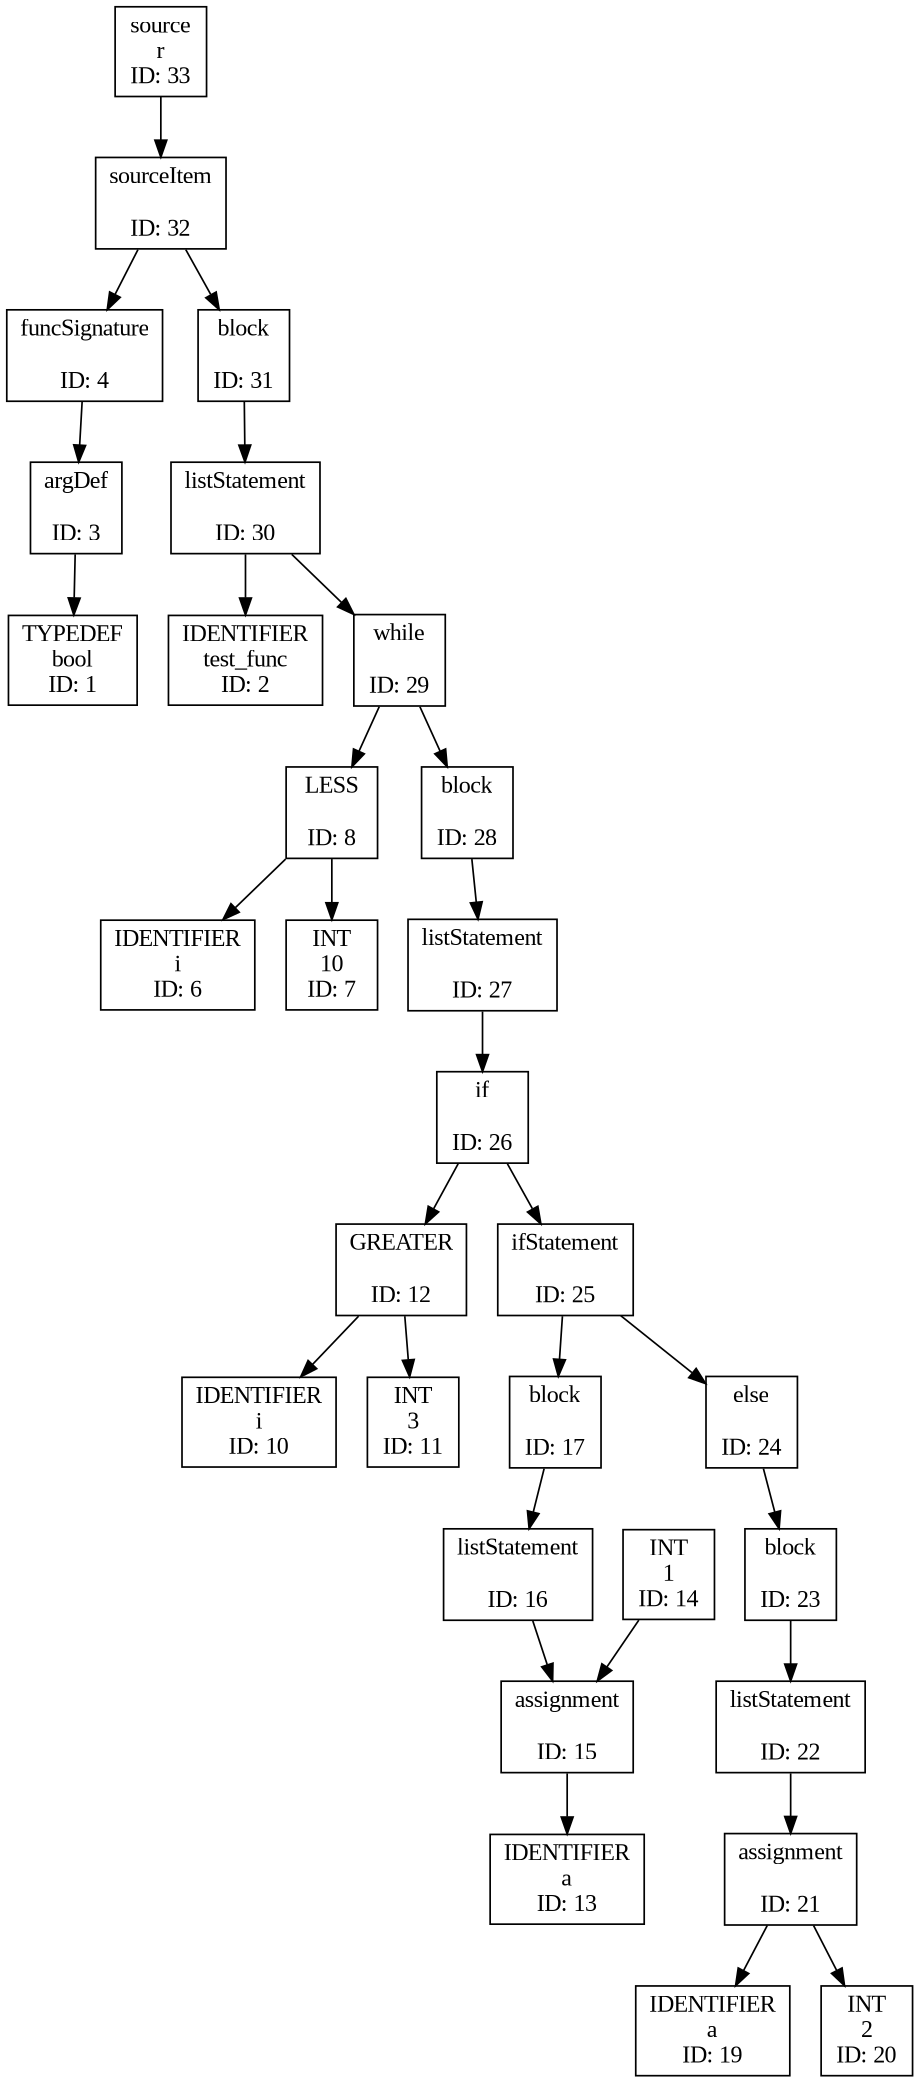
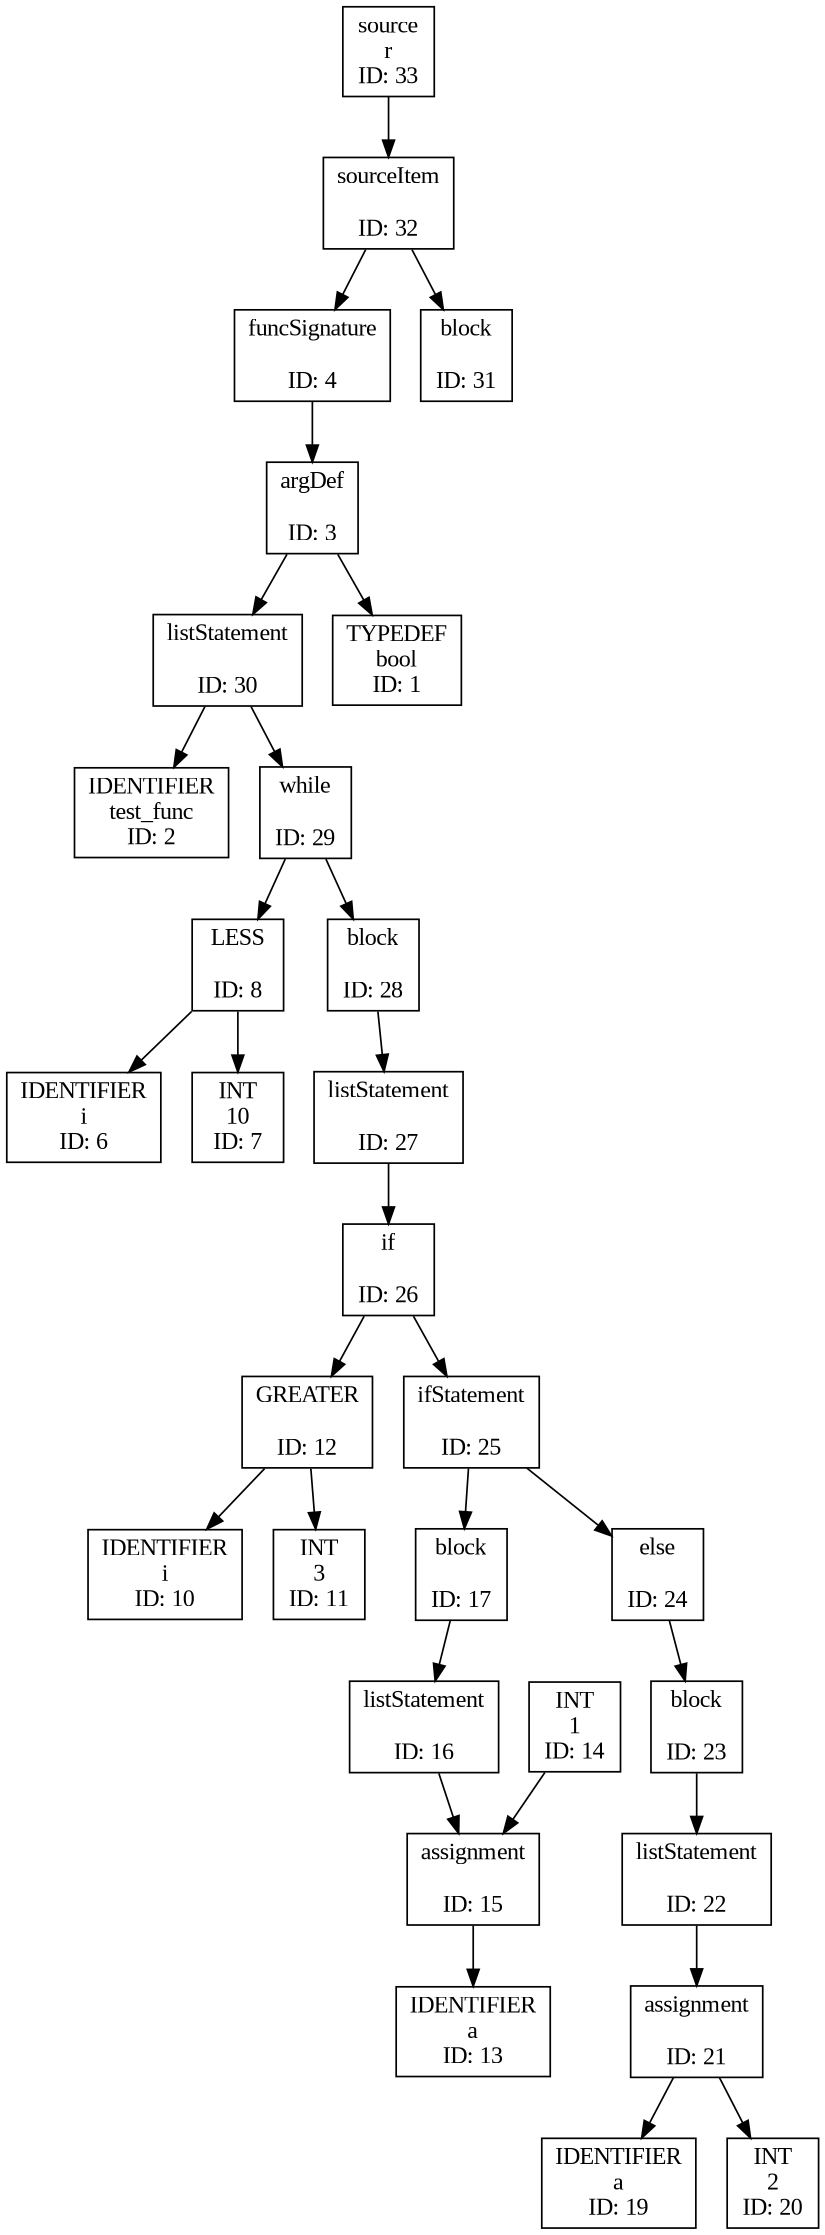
(245, 423) -> (274, 577)
